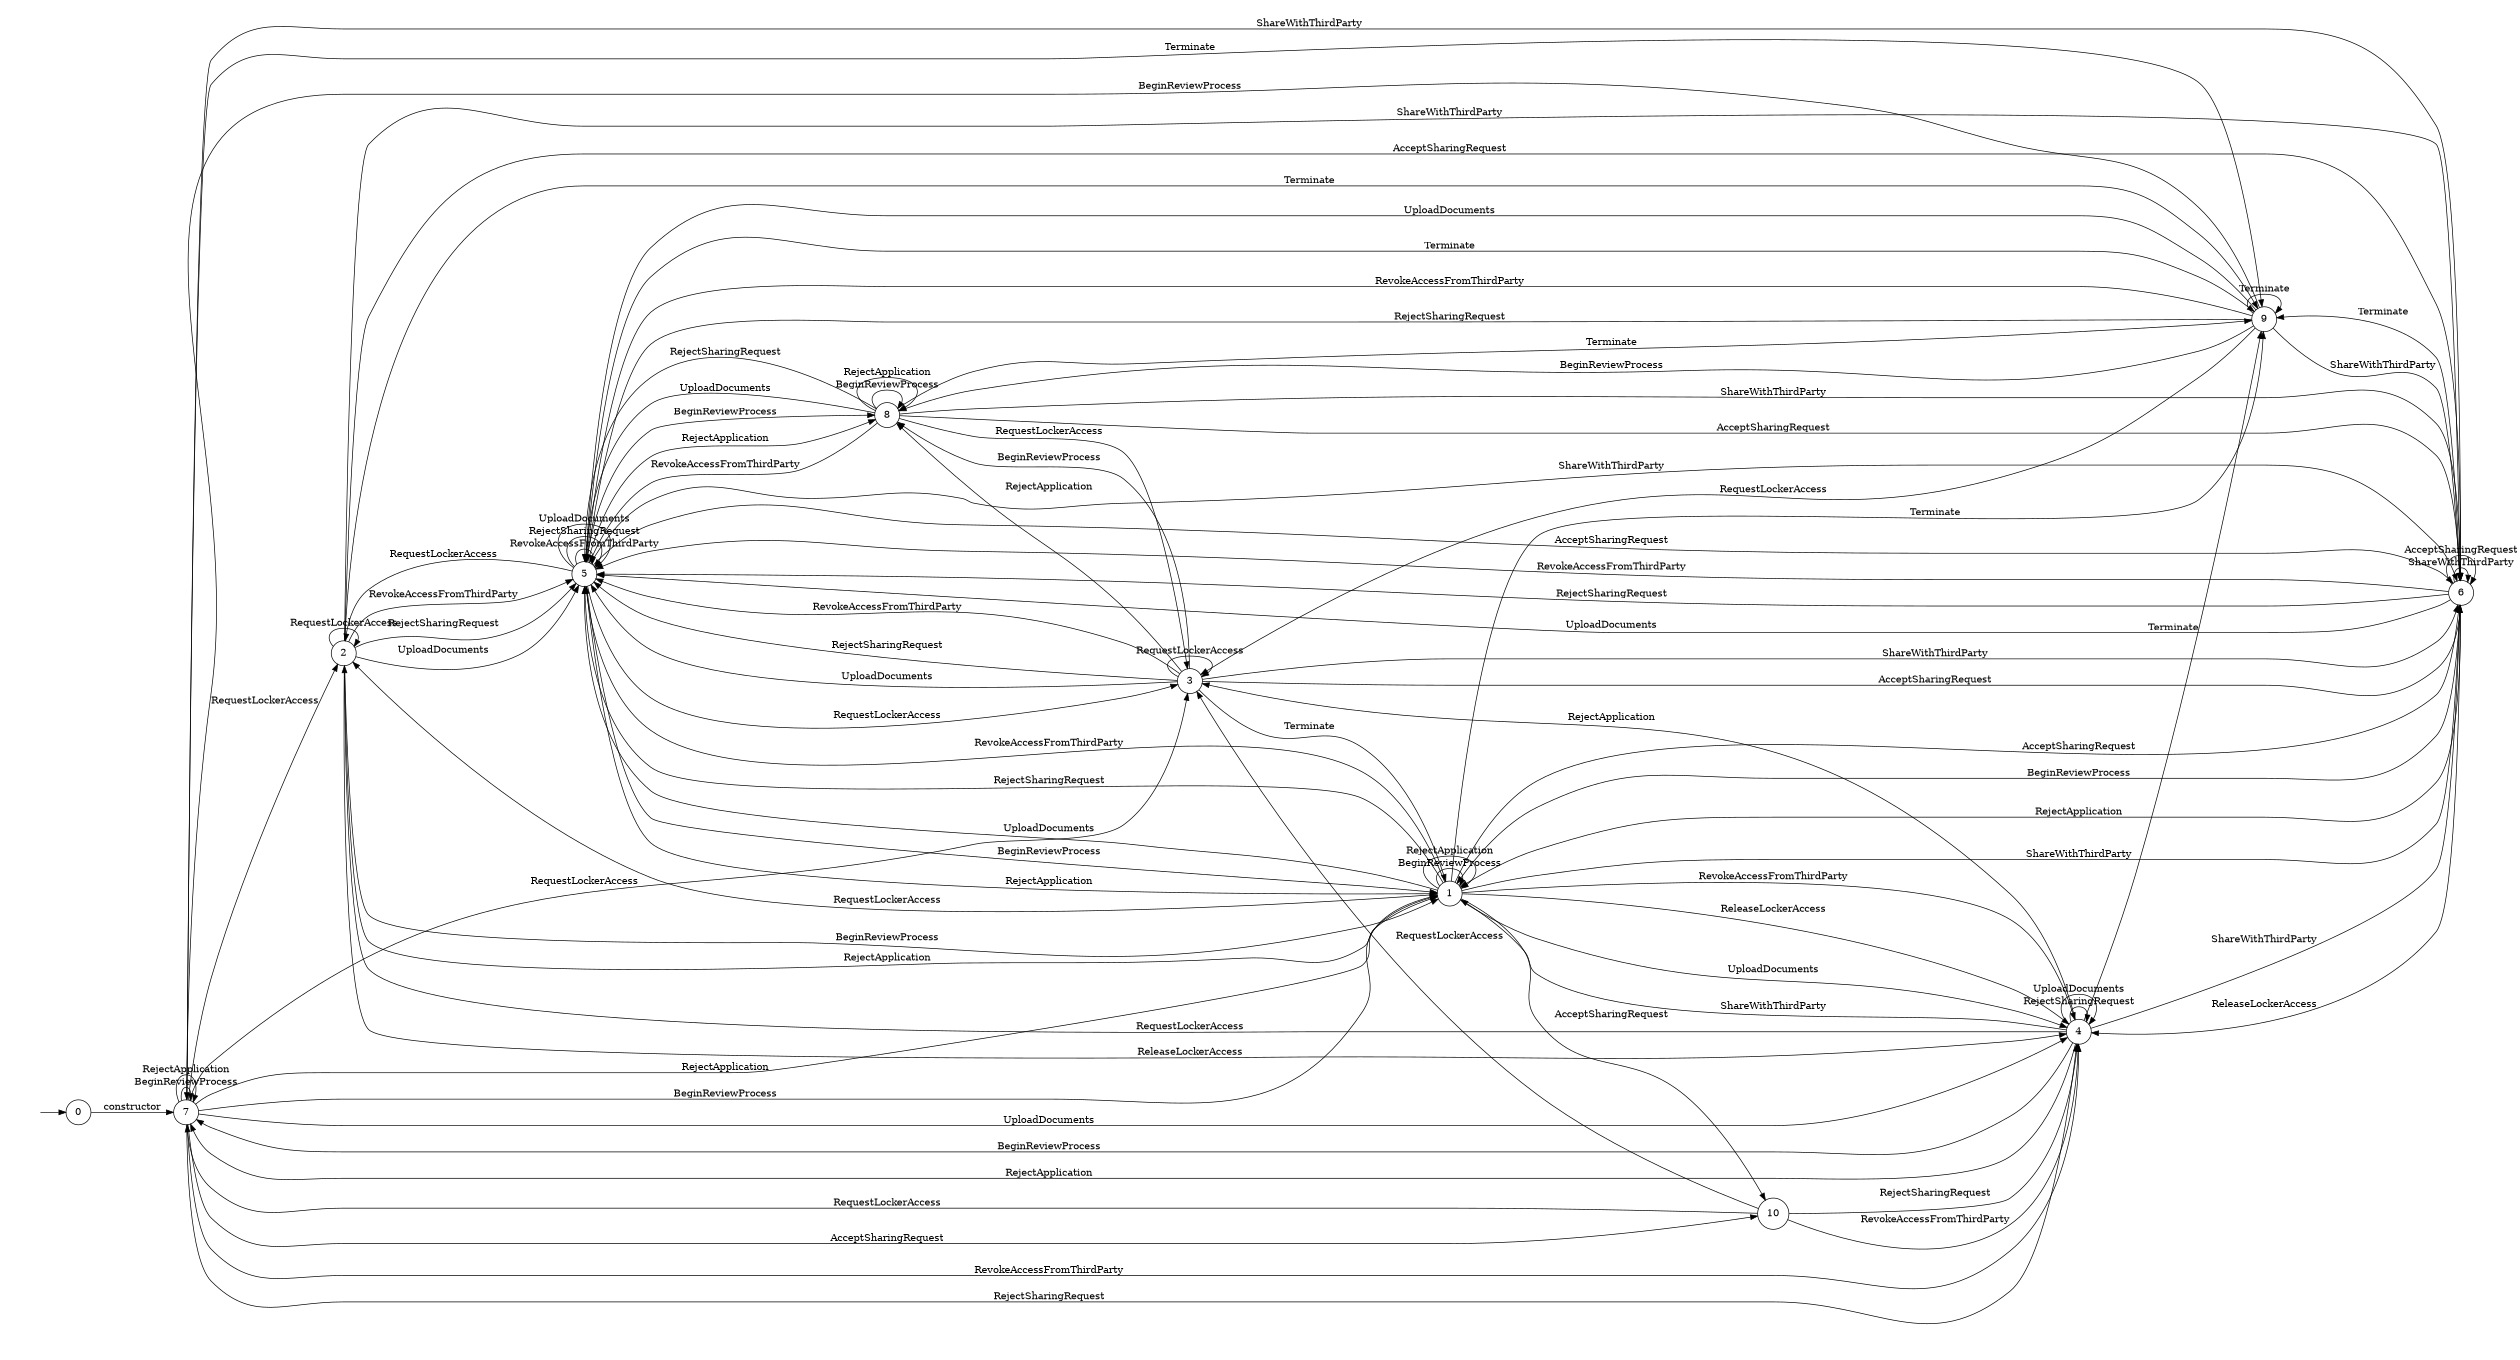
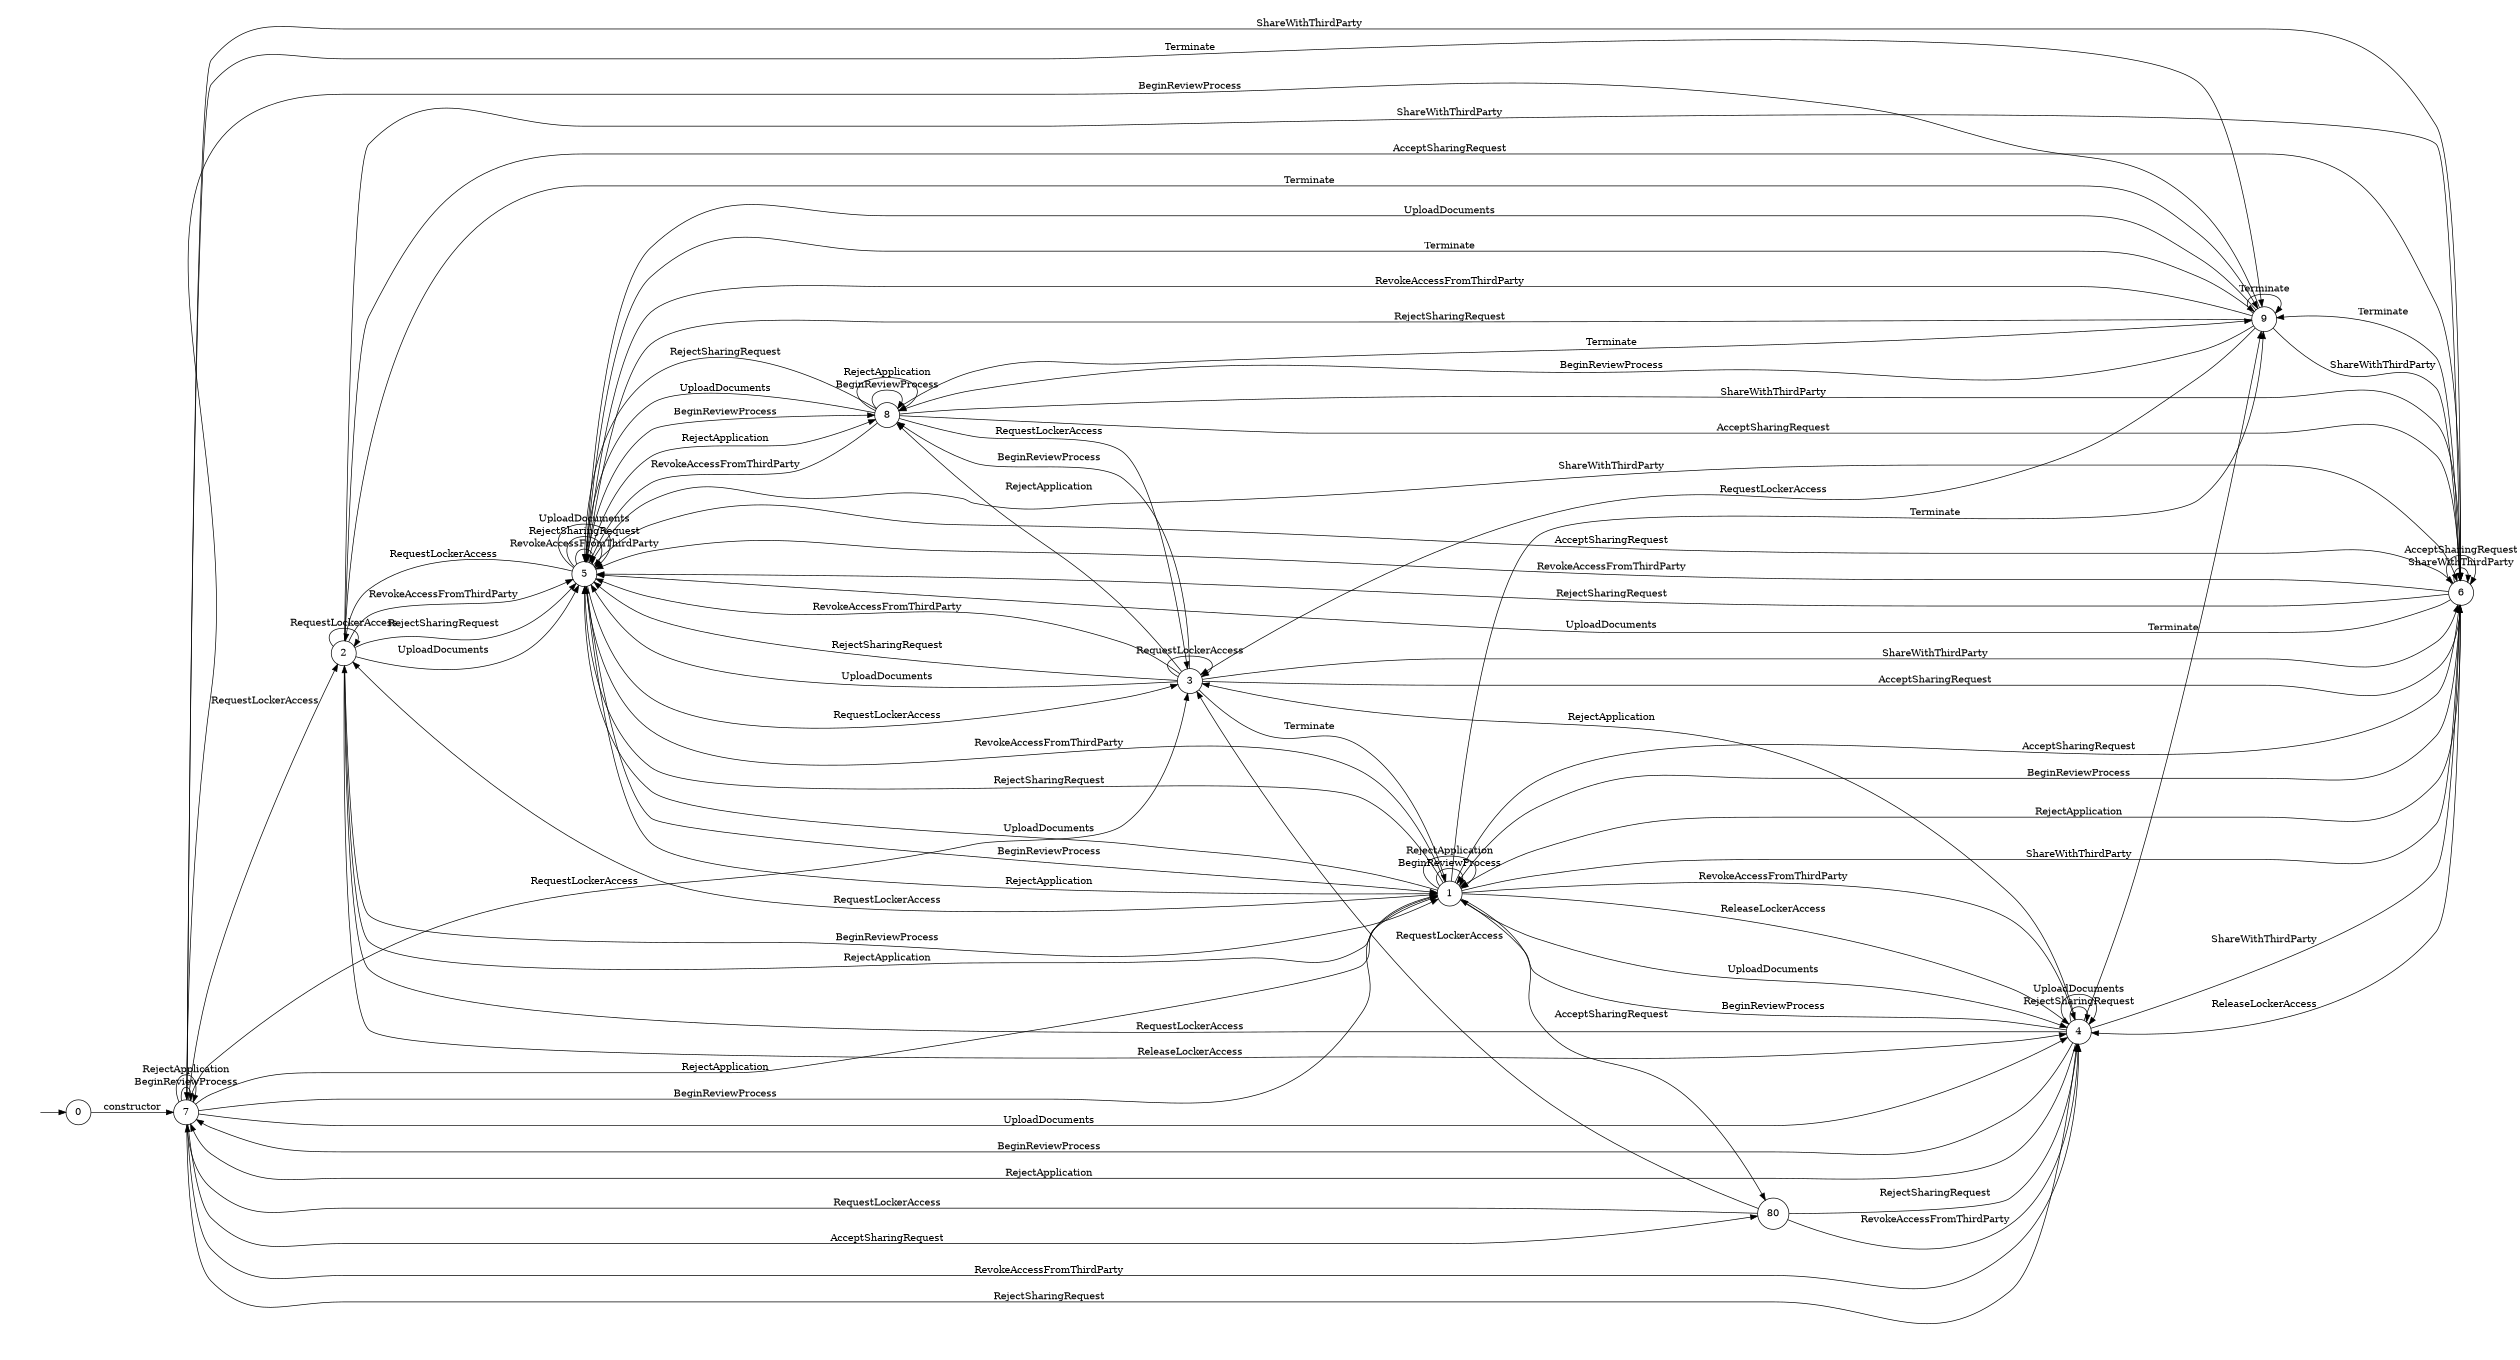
(1773, 1006) -> (1773, 1006)
(1773, 1214) -> (1773, 1214)
